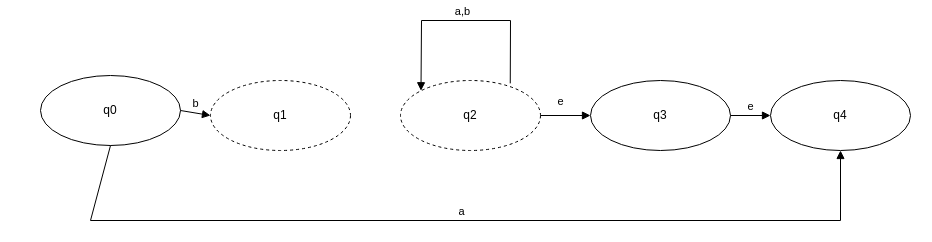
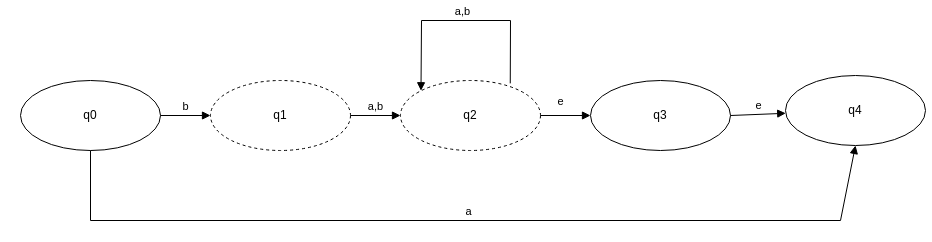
(111, 111) -> (91, 116)
none -> (371, 116)
(841, 116) -> (856, 111)
